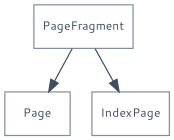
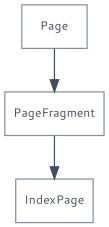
(63, 65) -> (54, 64)
